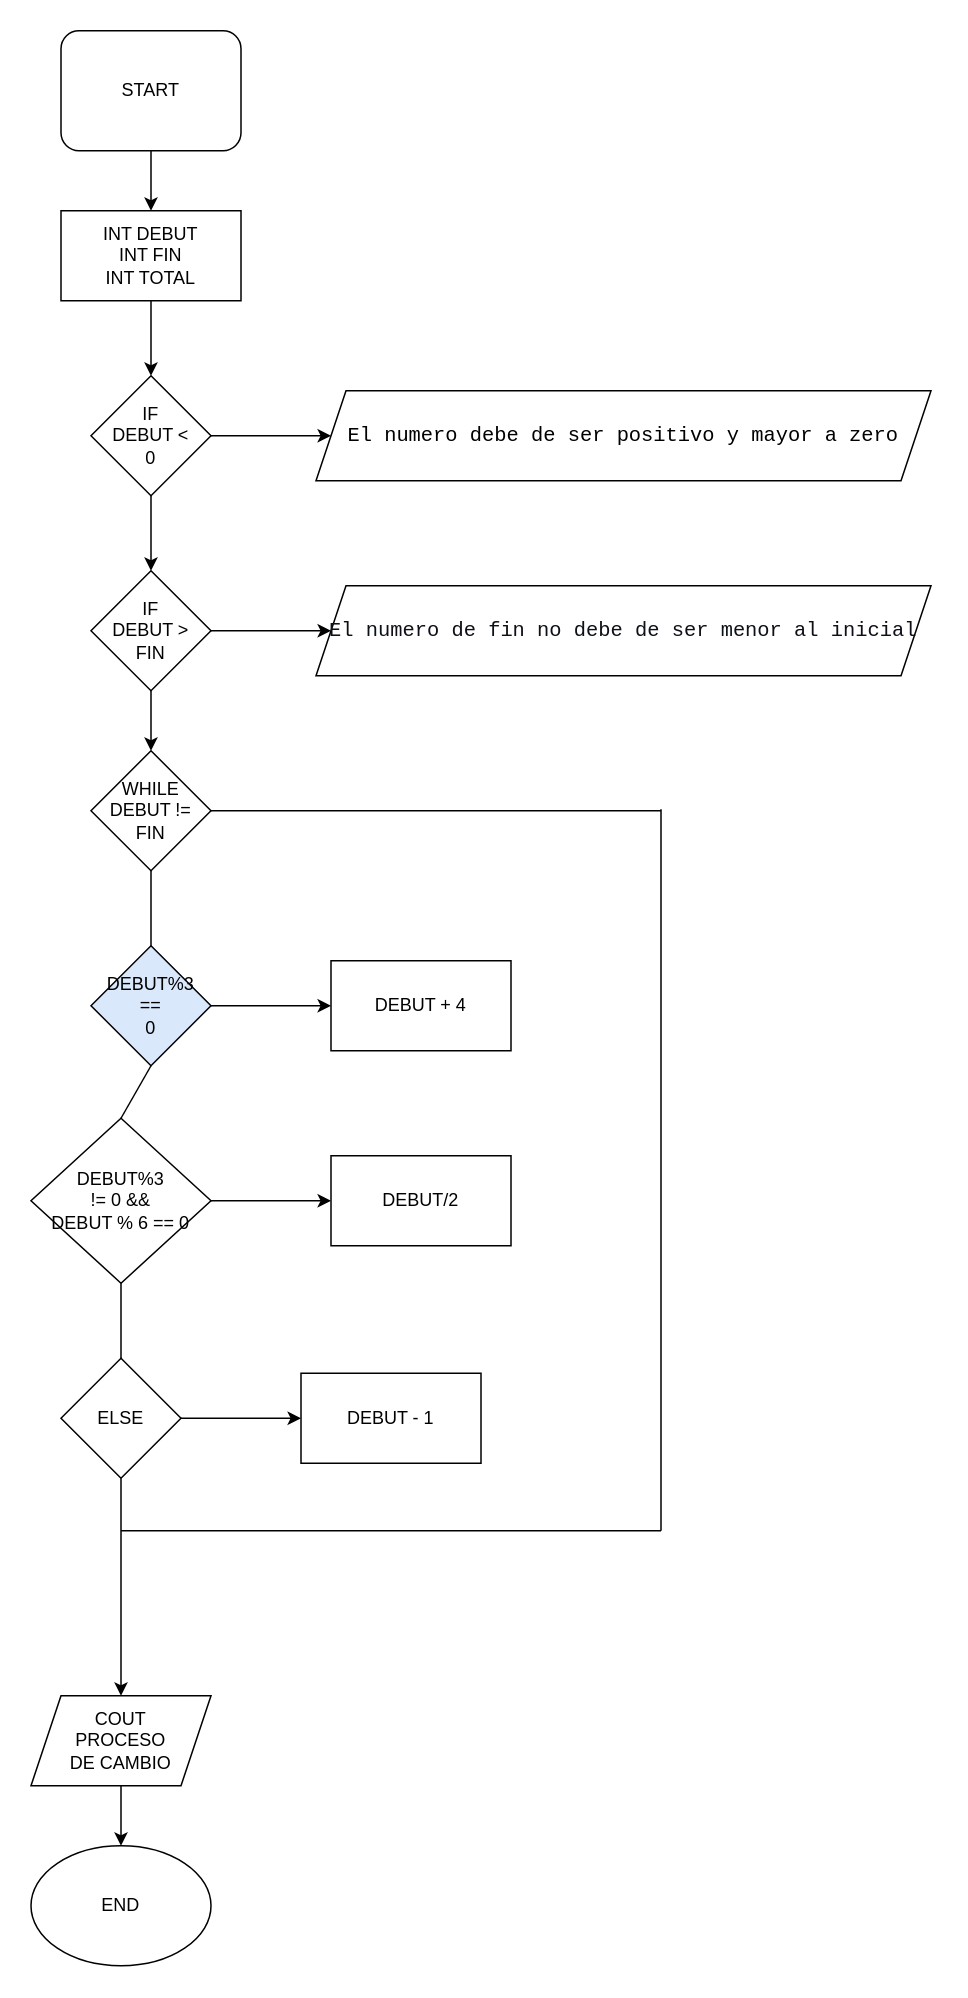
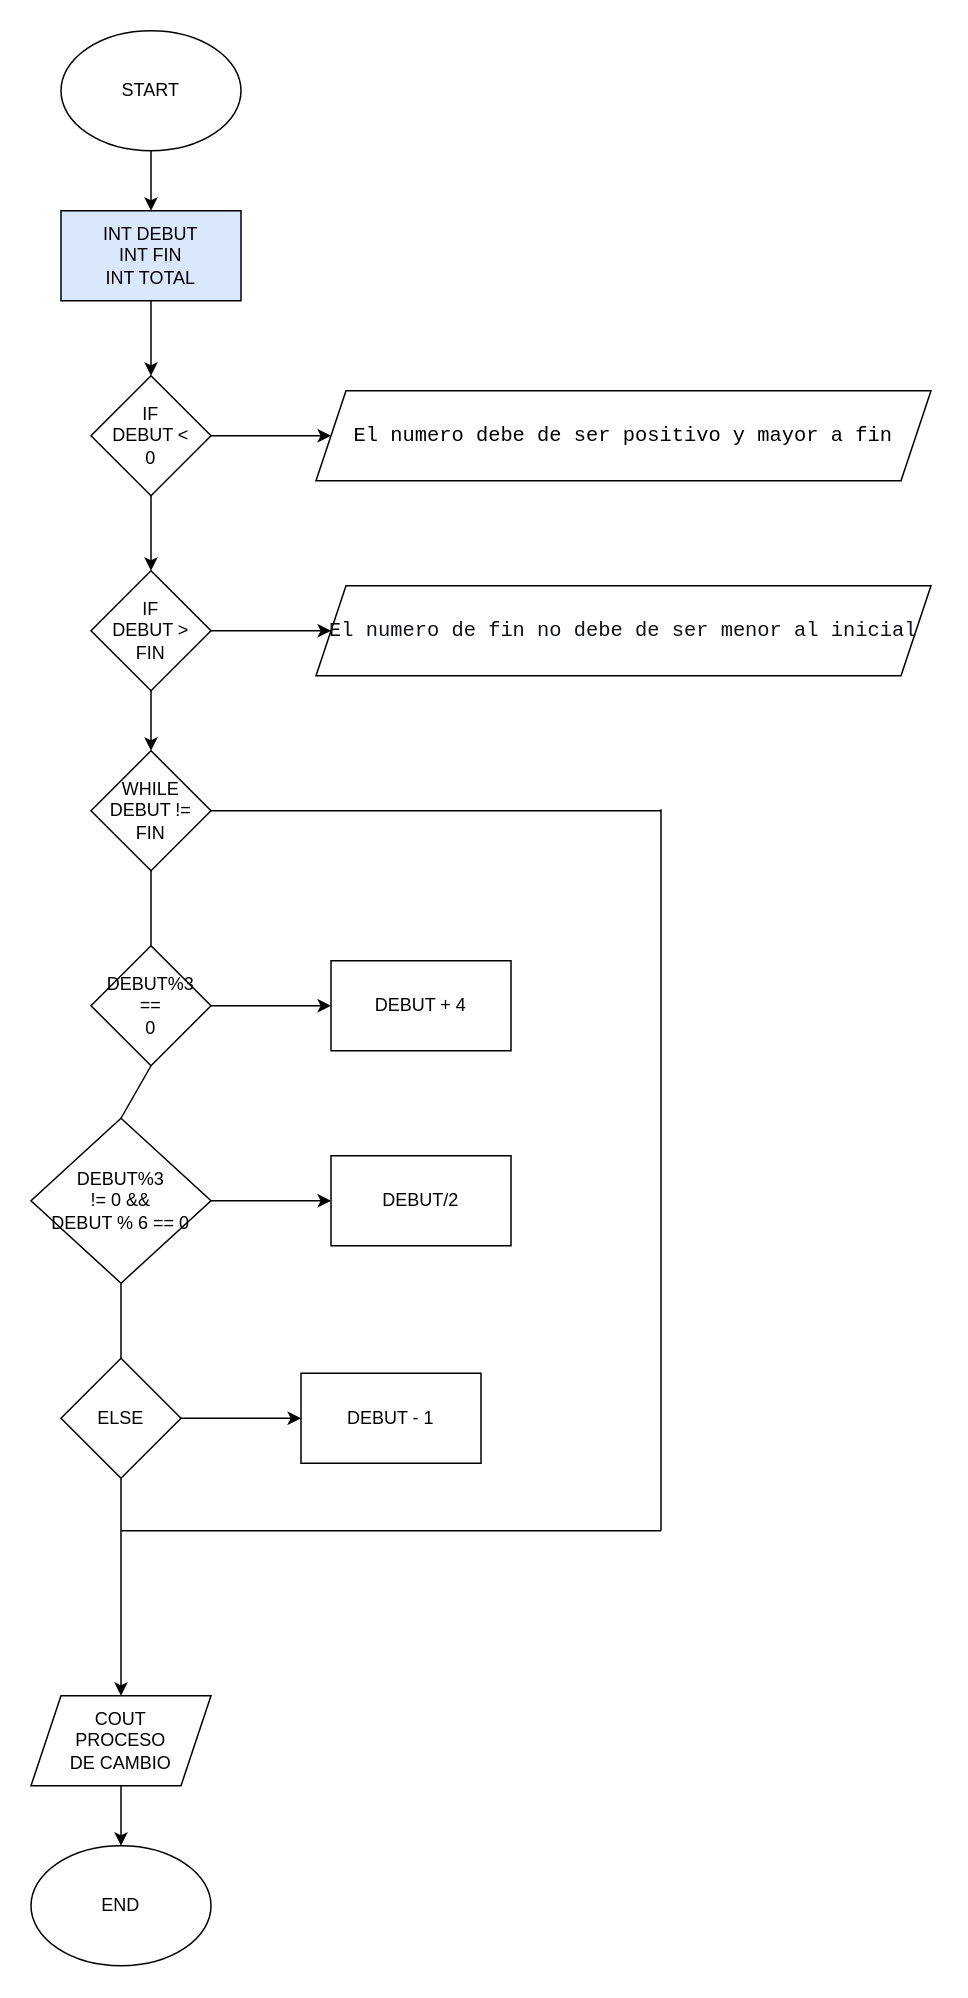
(151, 91) -> (151, 91)
(151, 256) -> (151, 256)
(623, 436) -> (623, 436)
(151, 1006) -> (151, 1006)
